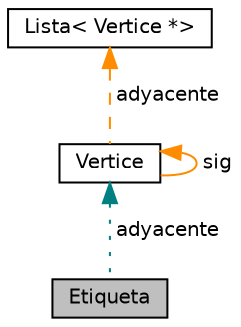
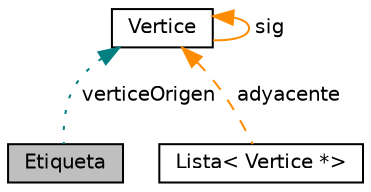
(110, 106) -> (228, 101)
(165, 231) -> (146, 96)
